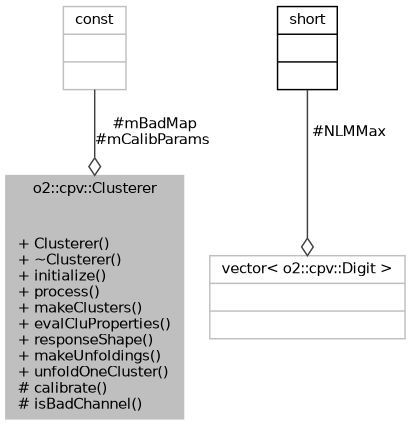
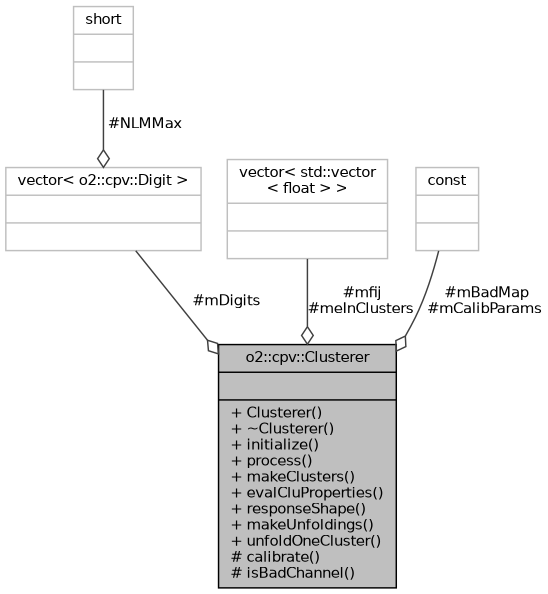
(307, 48) -> (103, 48)
none -> (307, 209)
none -> (172, 295)
(95, 297) -> (307, 466)
